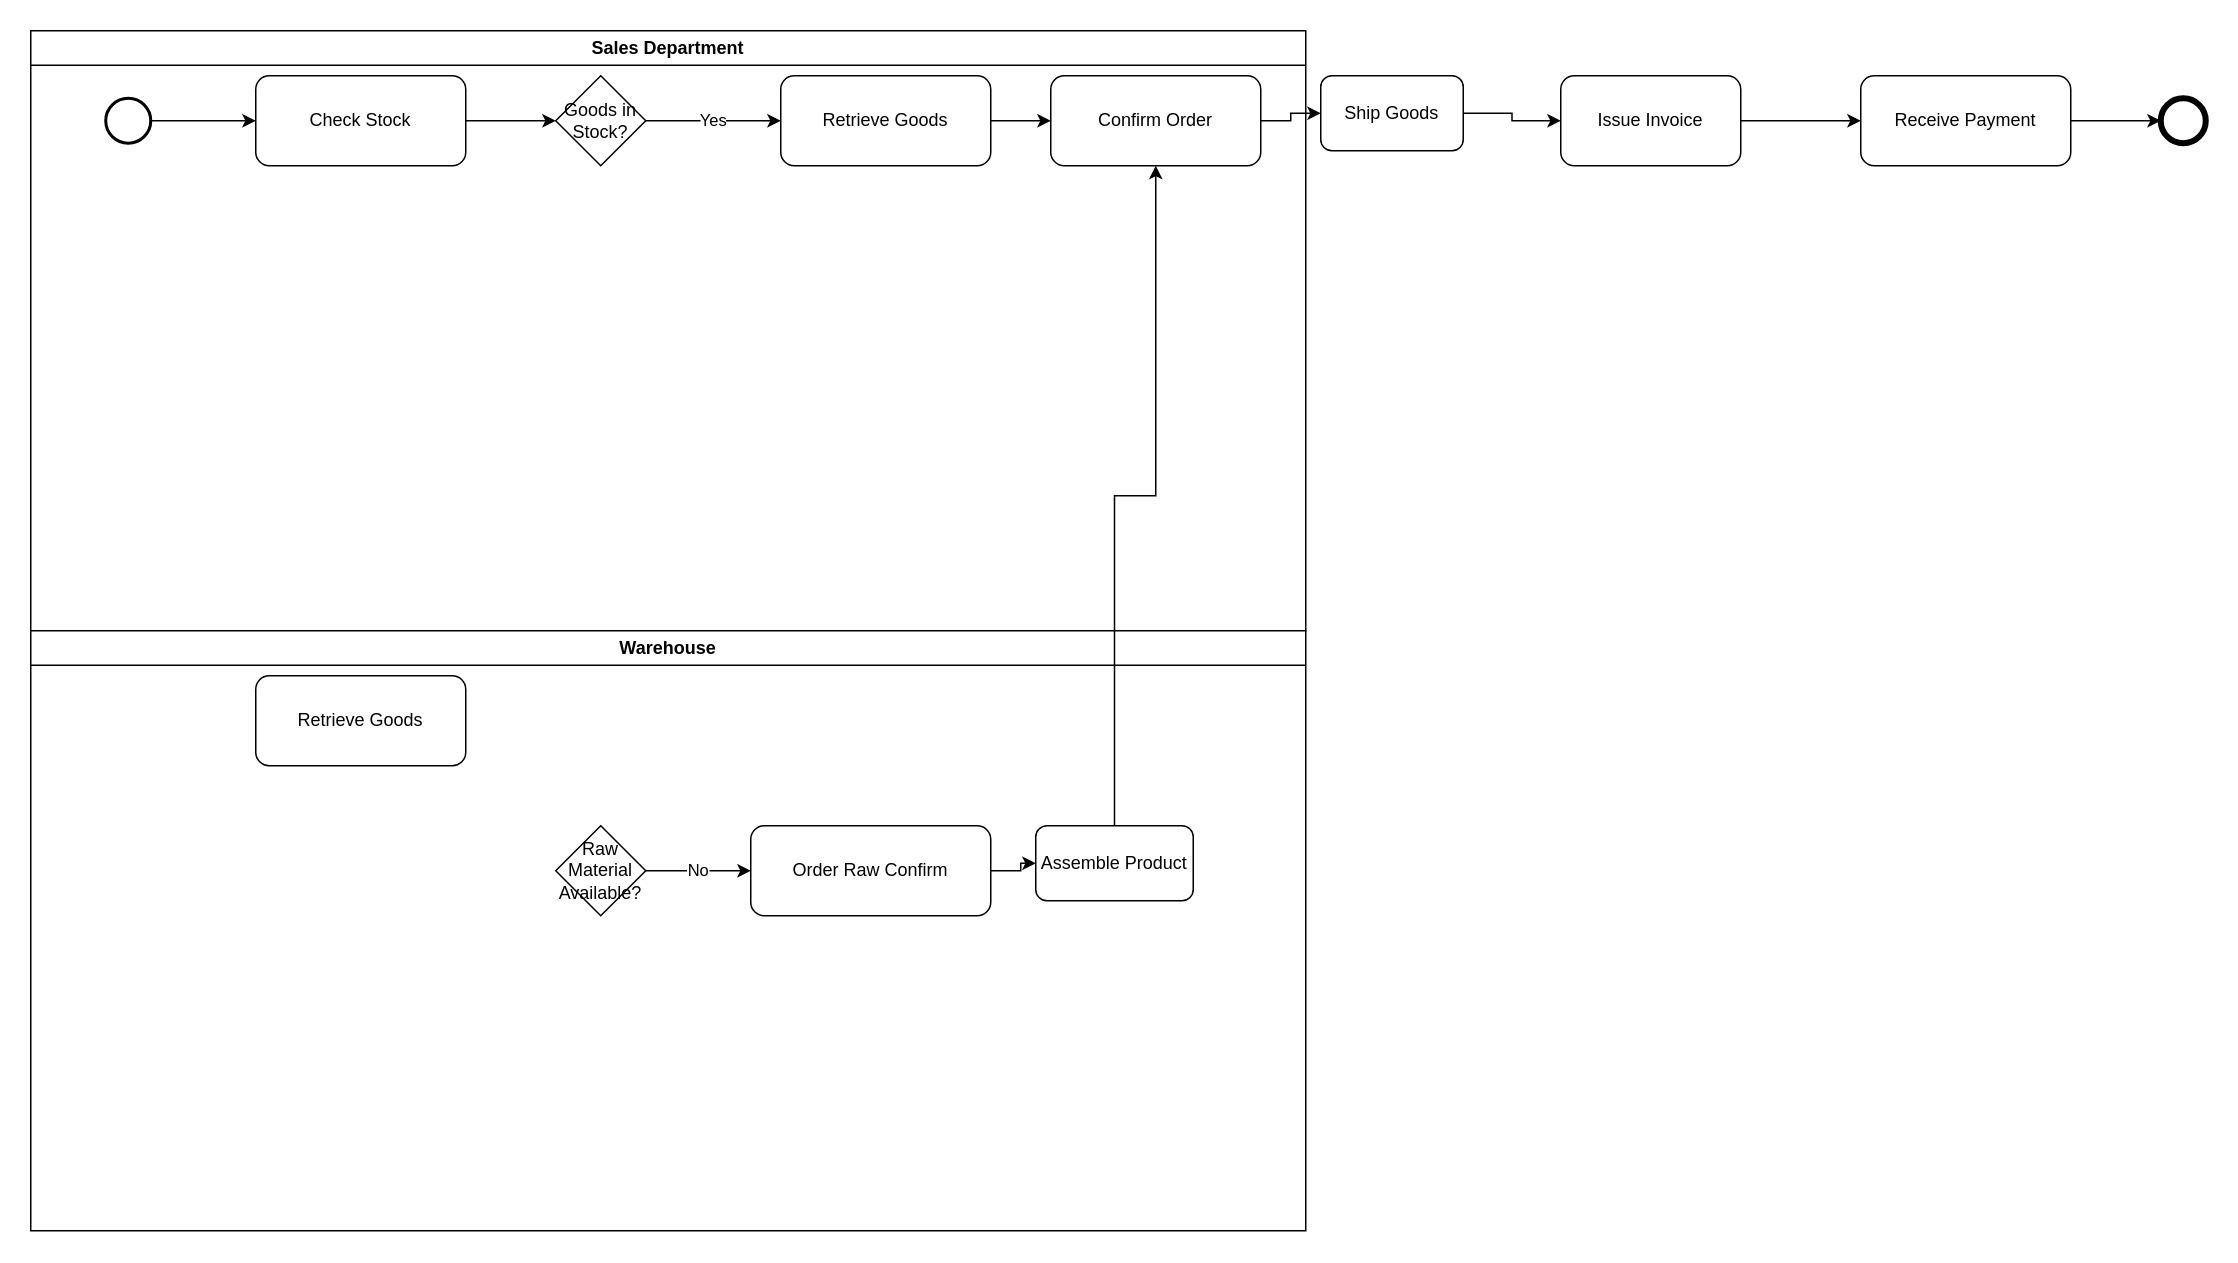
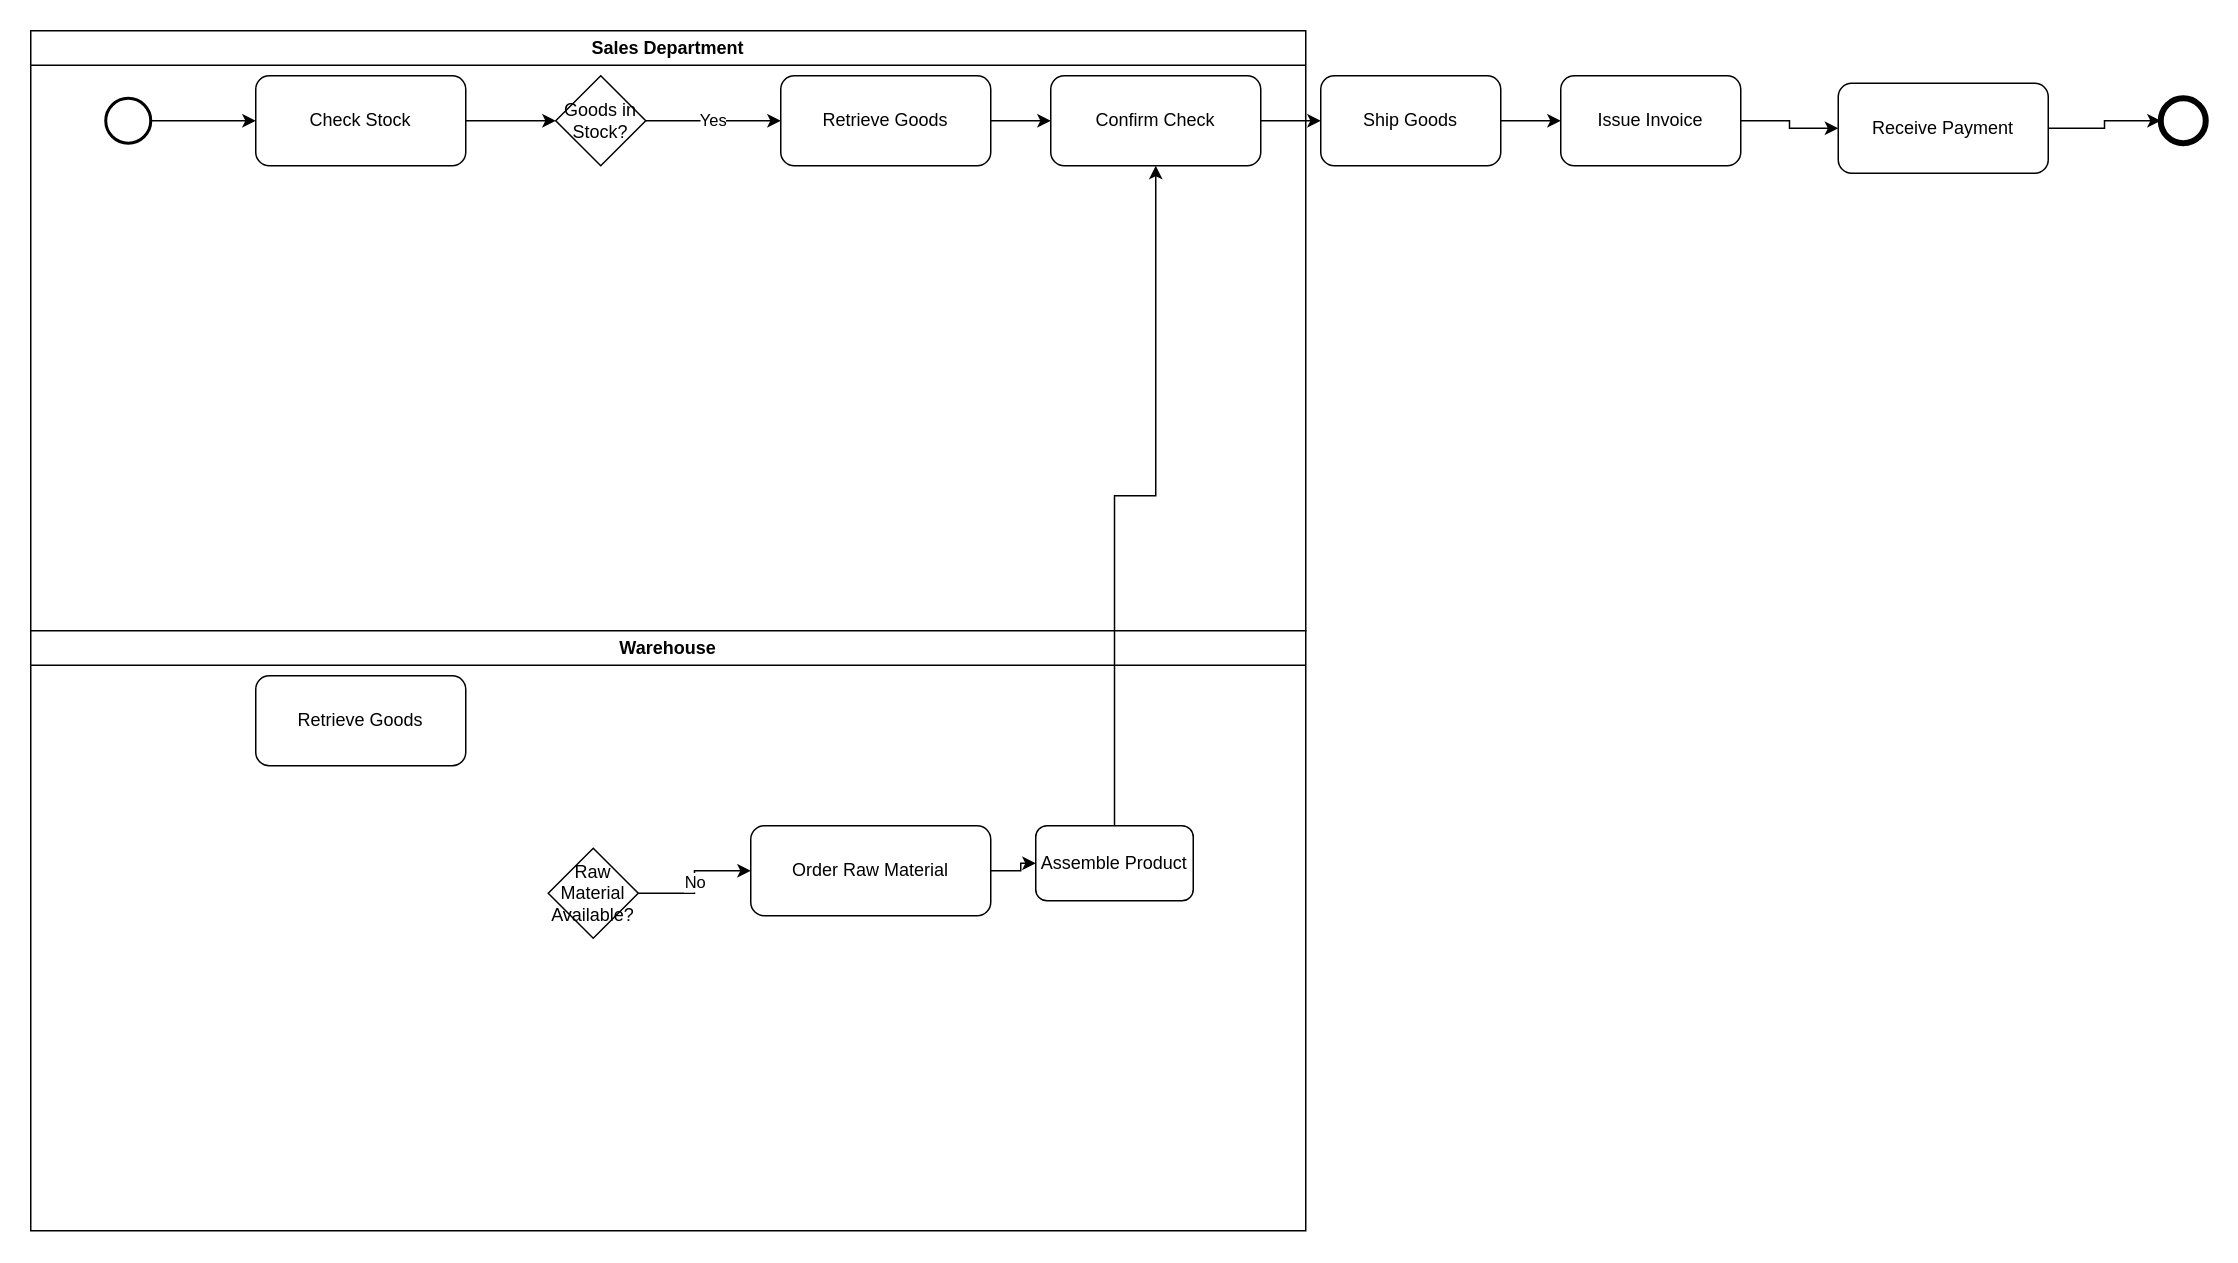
(1392, 113) -> (1411, 121)
(1156, 121) -> (1156, 121)
(1966, 121) -> (1943, 128)
(601, 871) -> (593, 893)
(871, 871) -> (871, 871)
